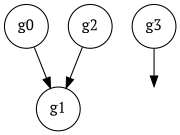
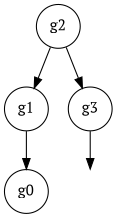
(40, 63) -> (26, 145)
none -> (72, 63)
